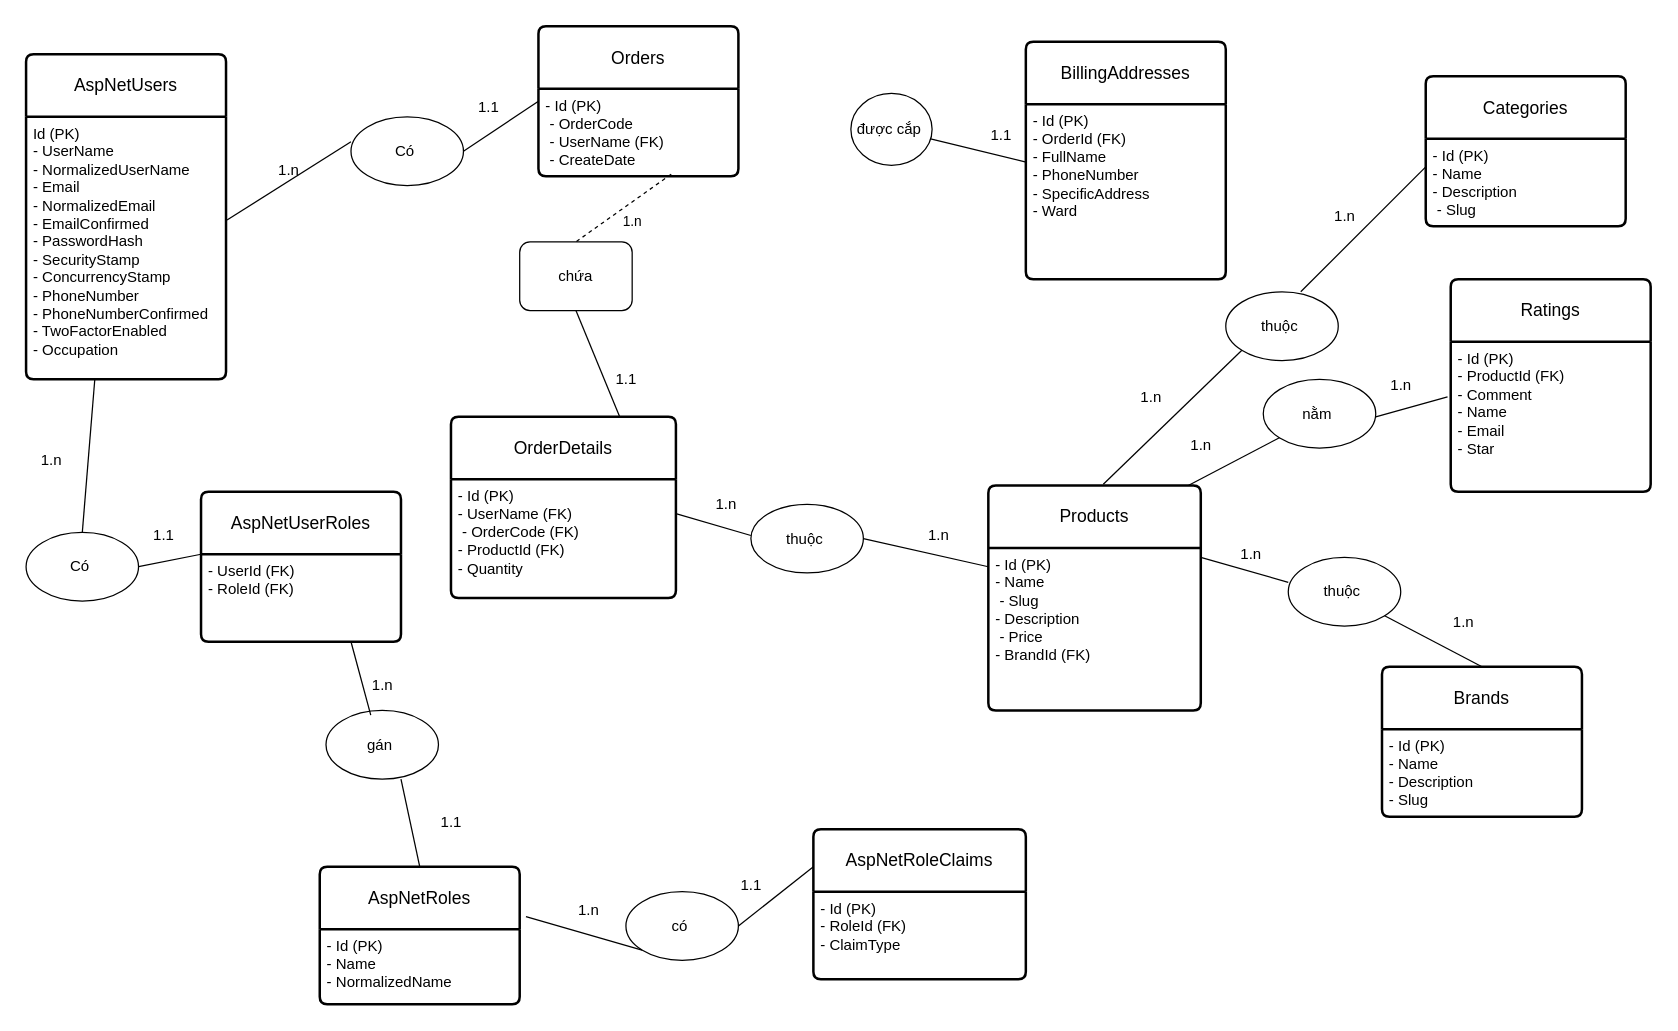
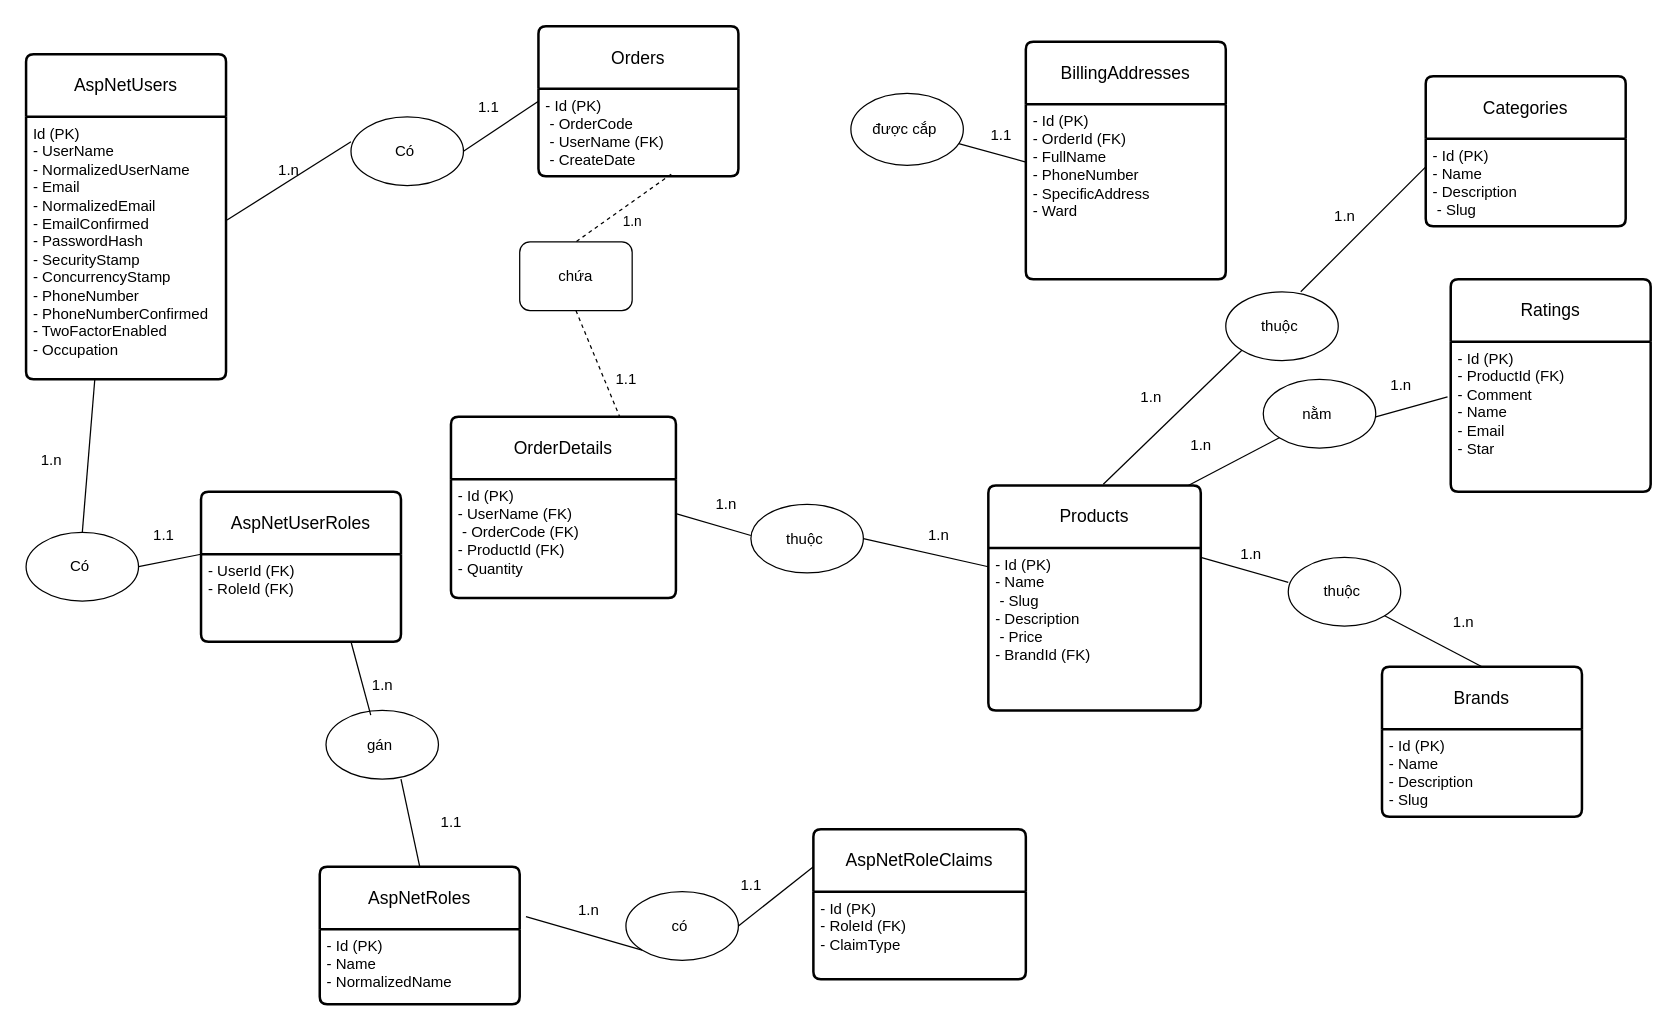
(891, 129) -> (907, 129)
(598, 364) -> (598, 364)
